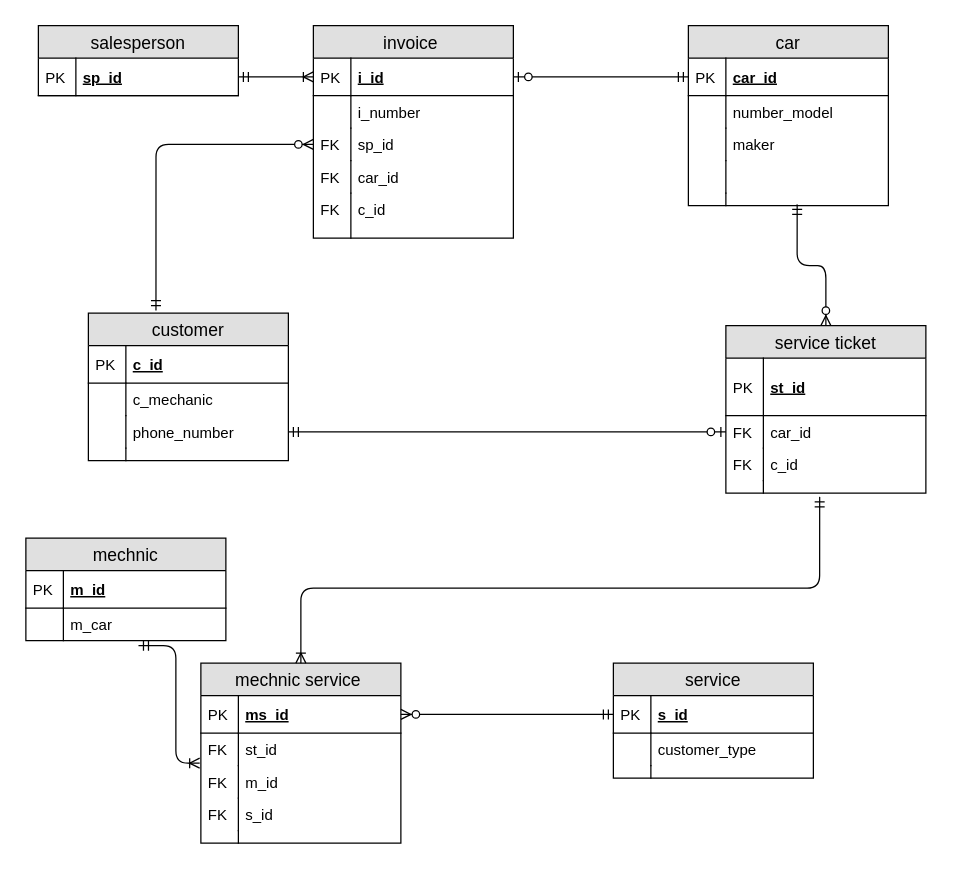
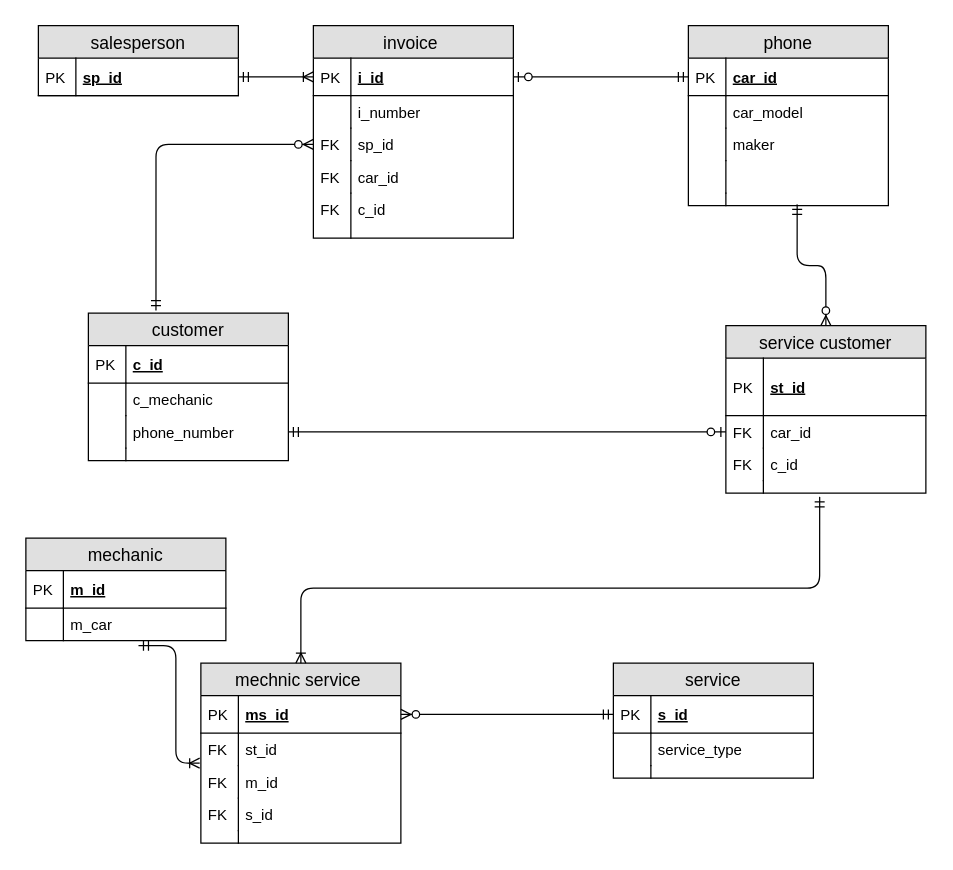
(788, 43) -> (788, 43)
(781, 113) -> (768, 113)
(825, 343) -> (825, 343)
(125, 555) -> (125, 555)
(712, 750) -> (706, 750)
